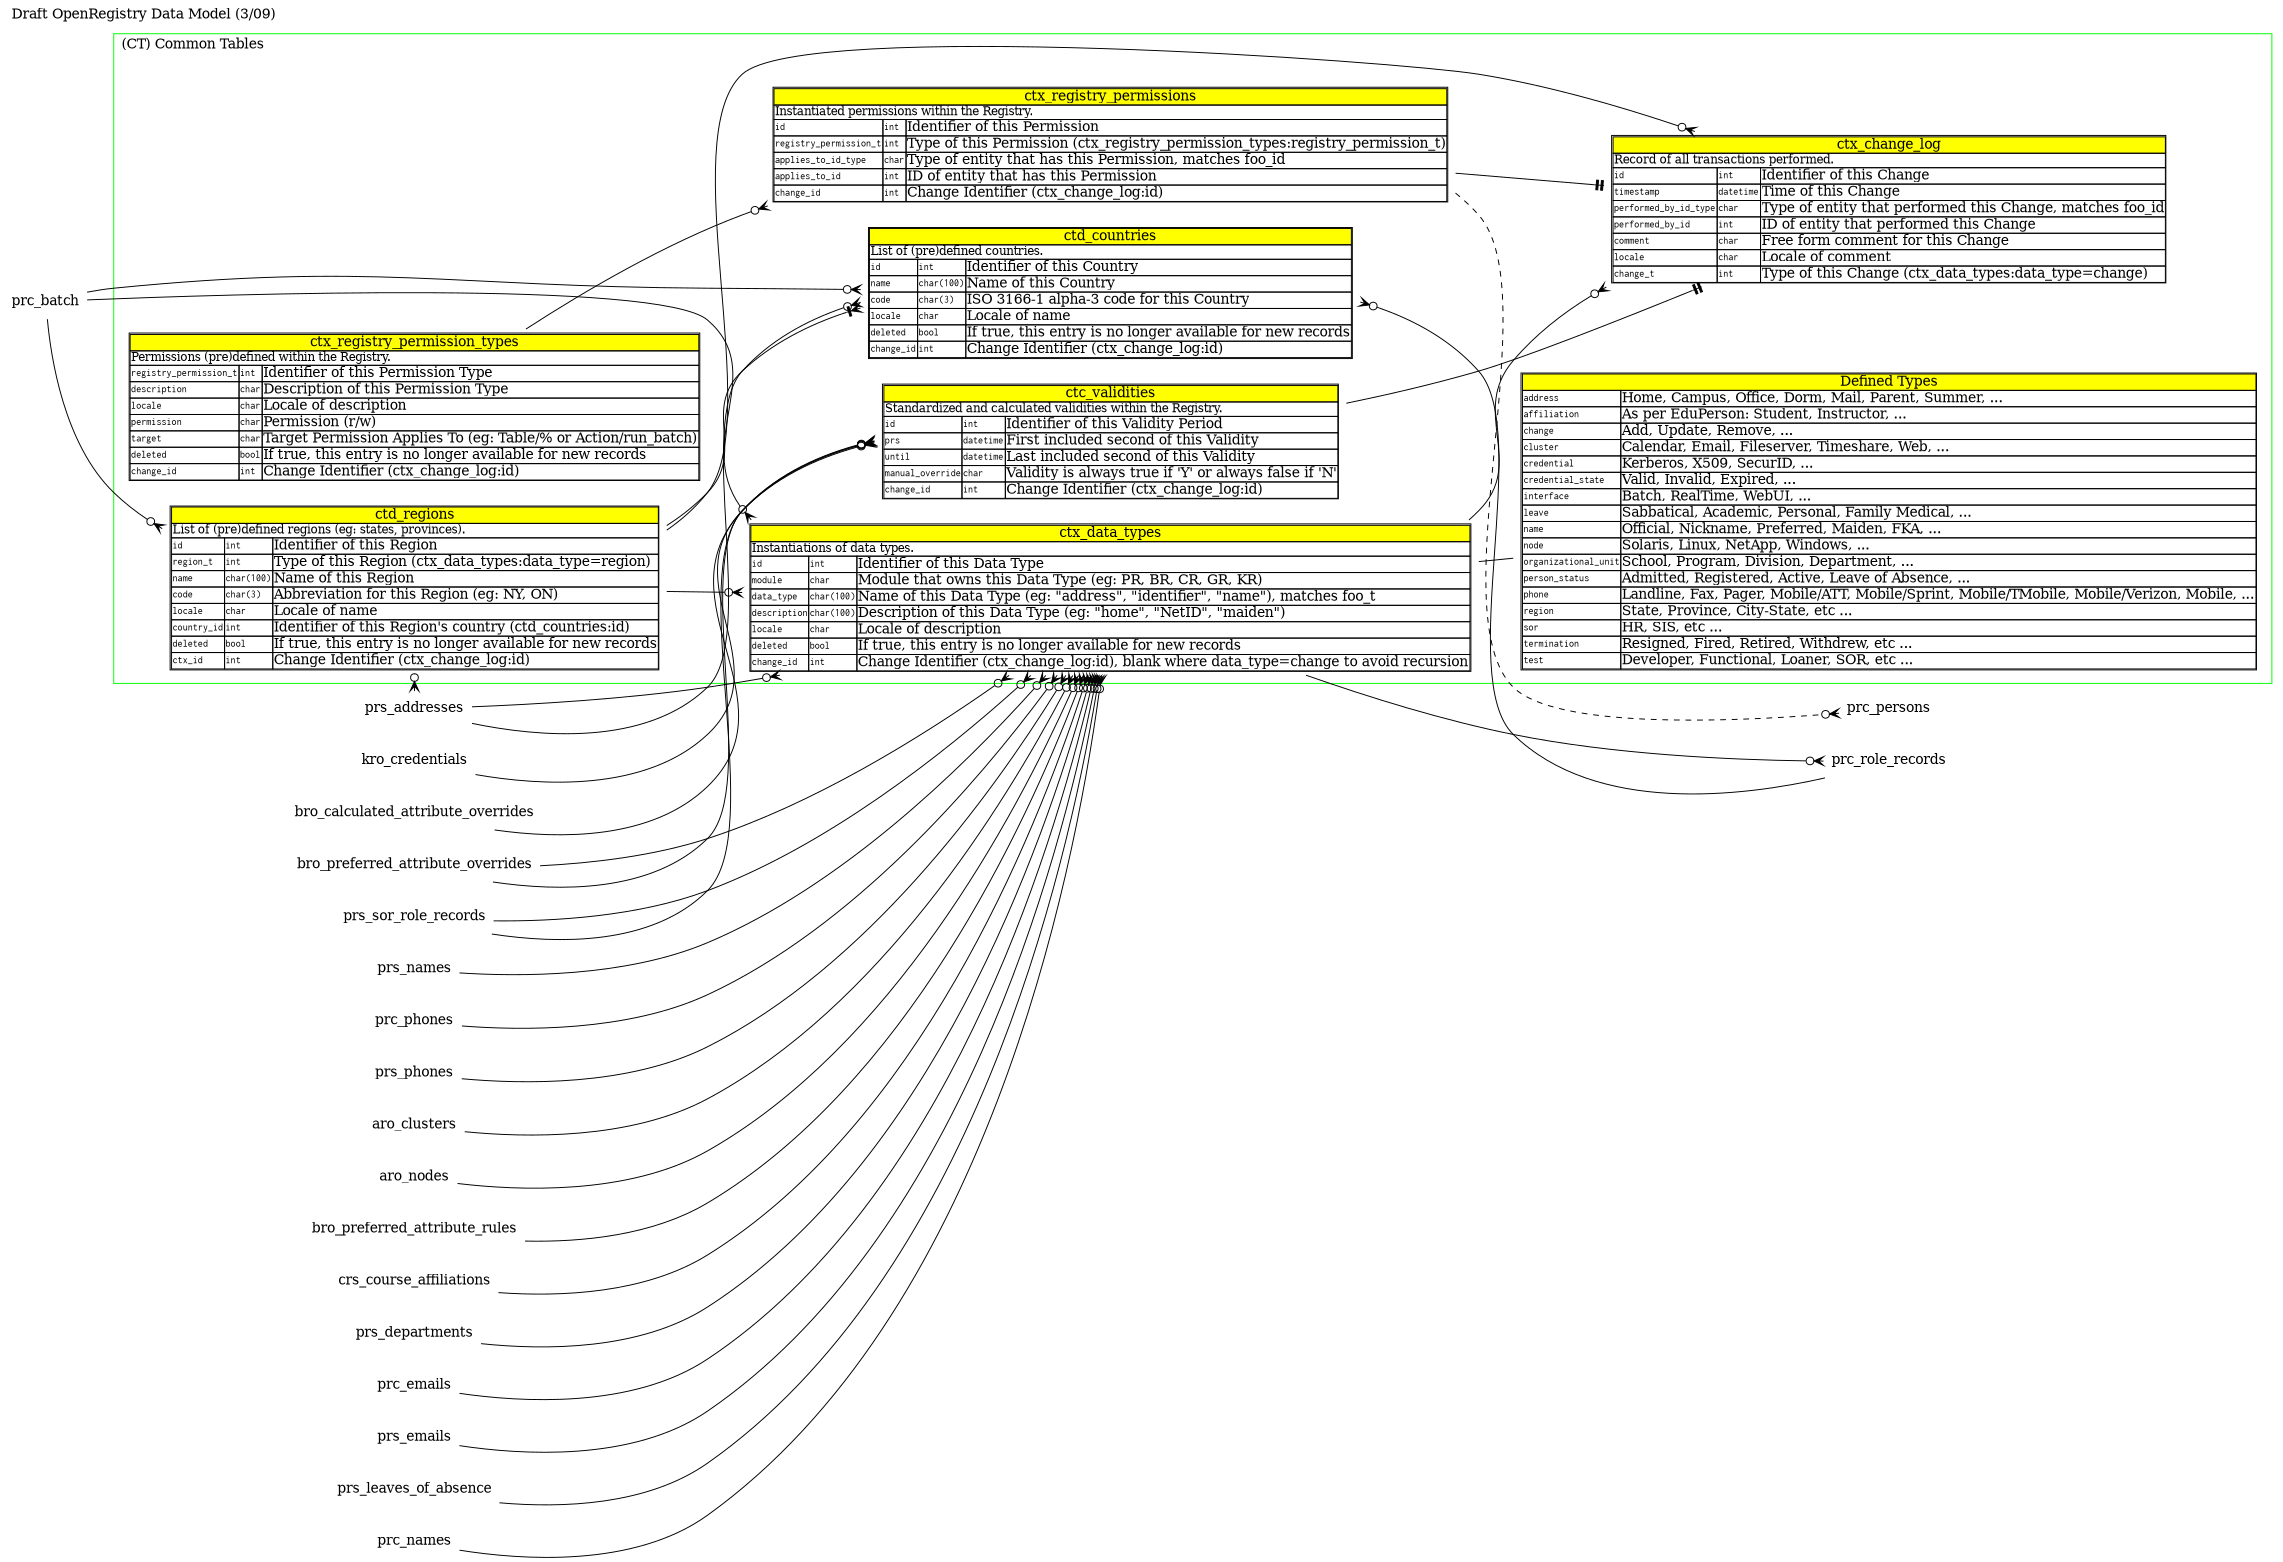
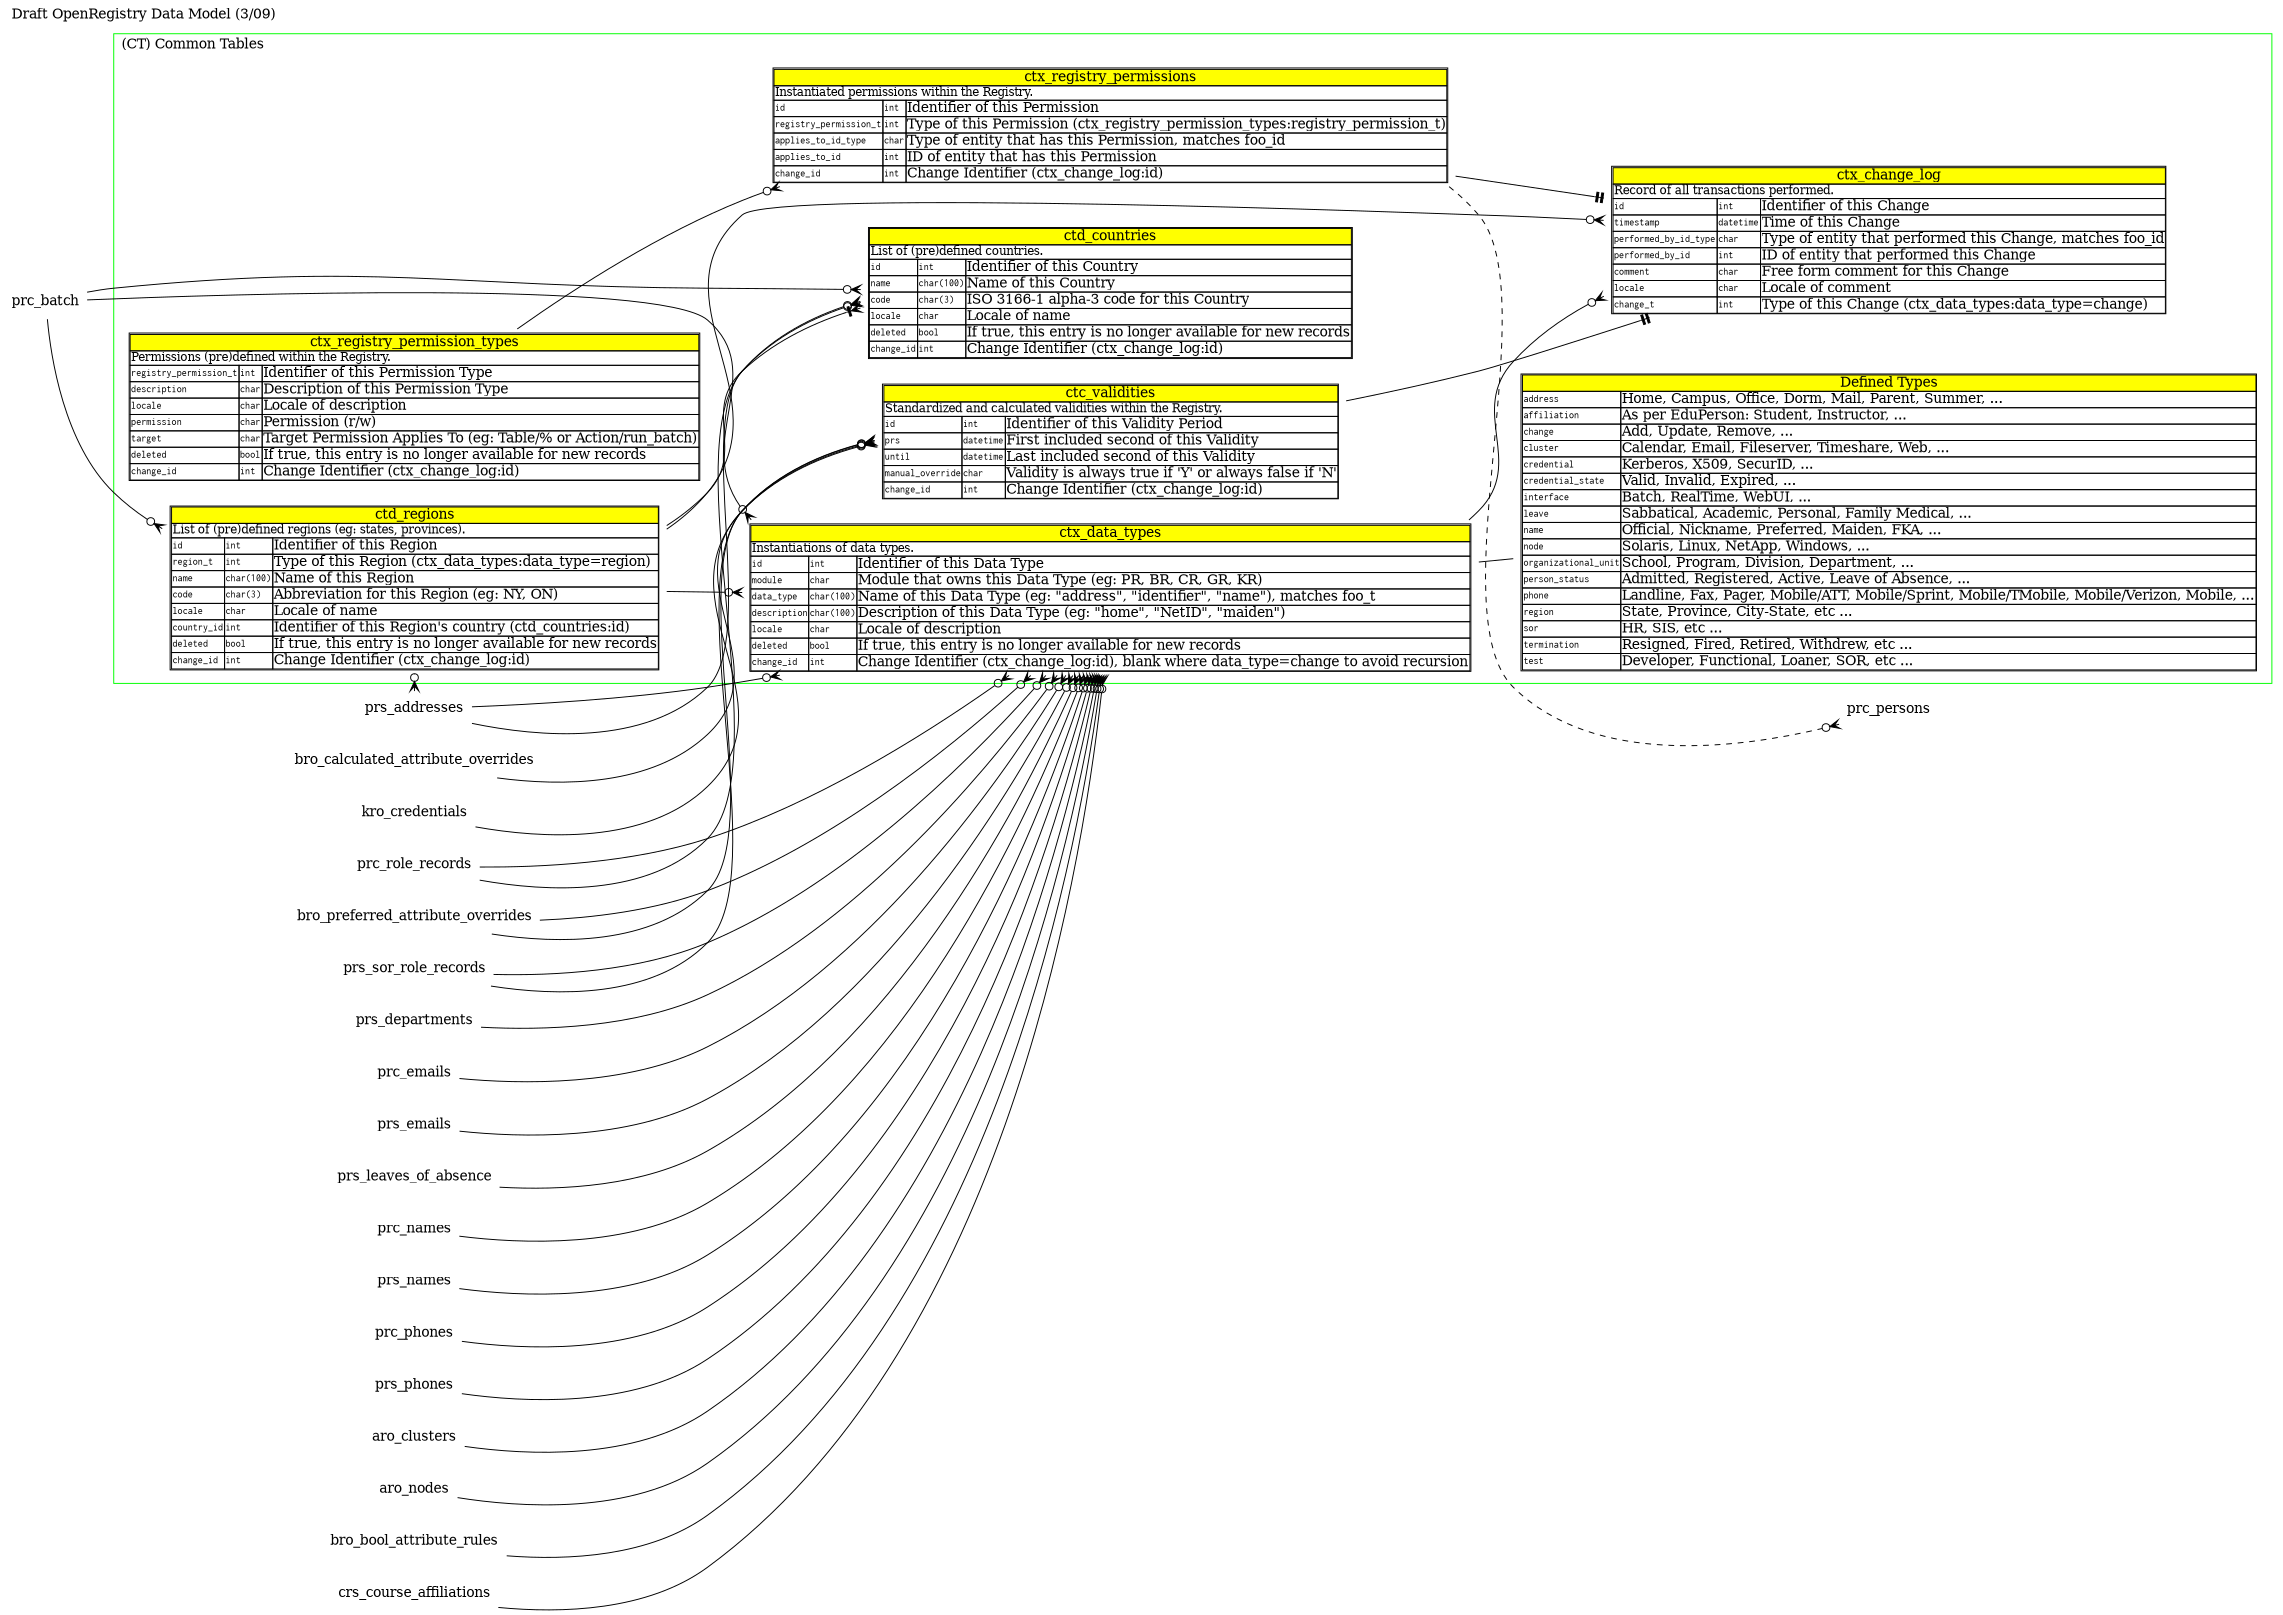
(188, 660) -> (196, 660)
(1552, 741) -> (753, 822)
(414, 1229) -> (414, 1541)
